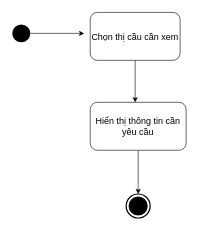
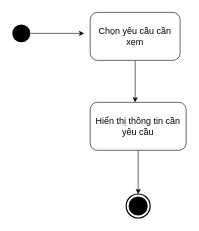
(135, 36) -> (135, 36)
